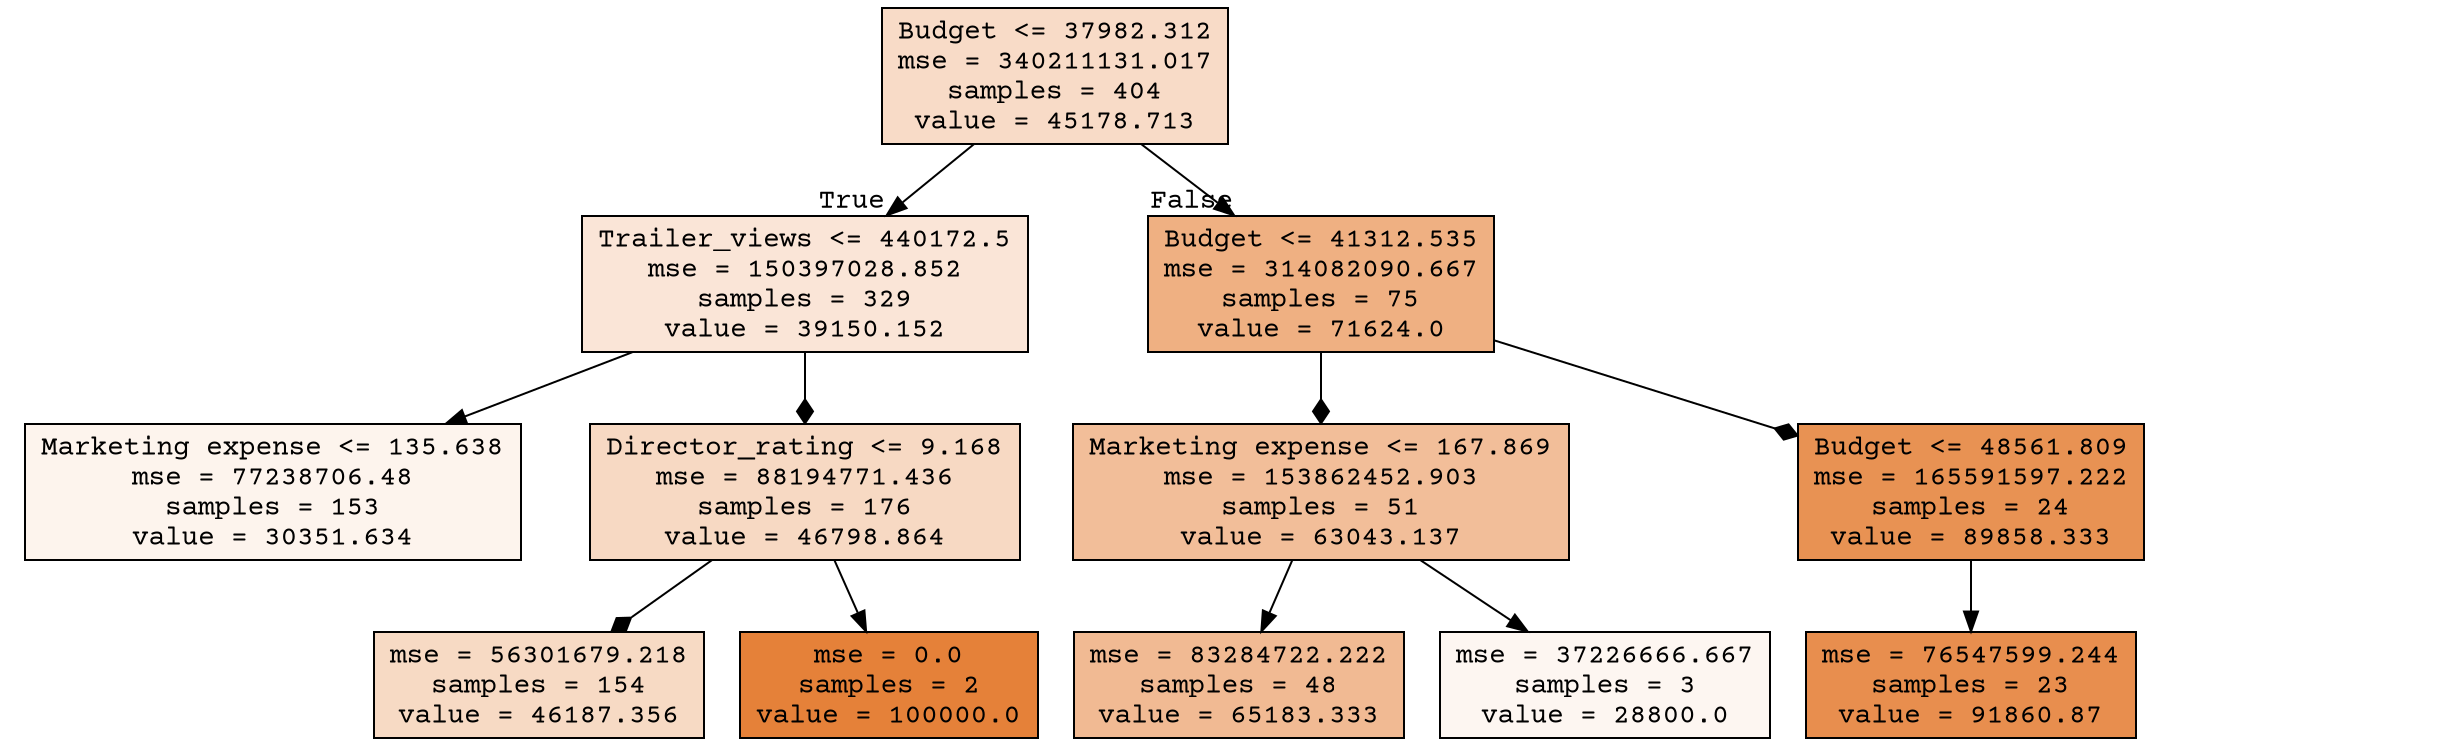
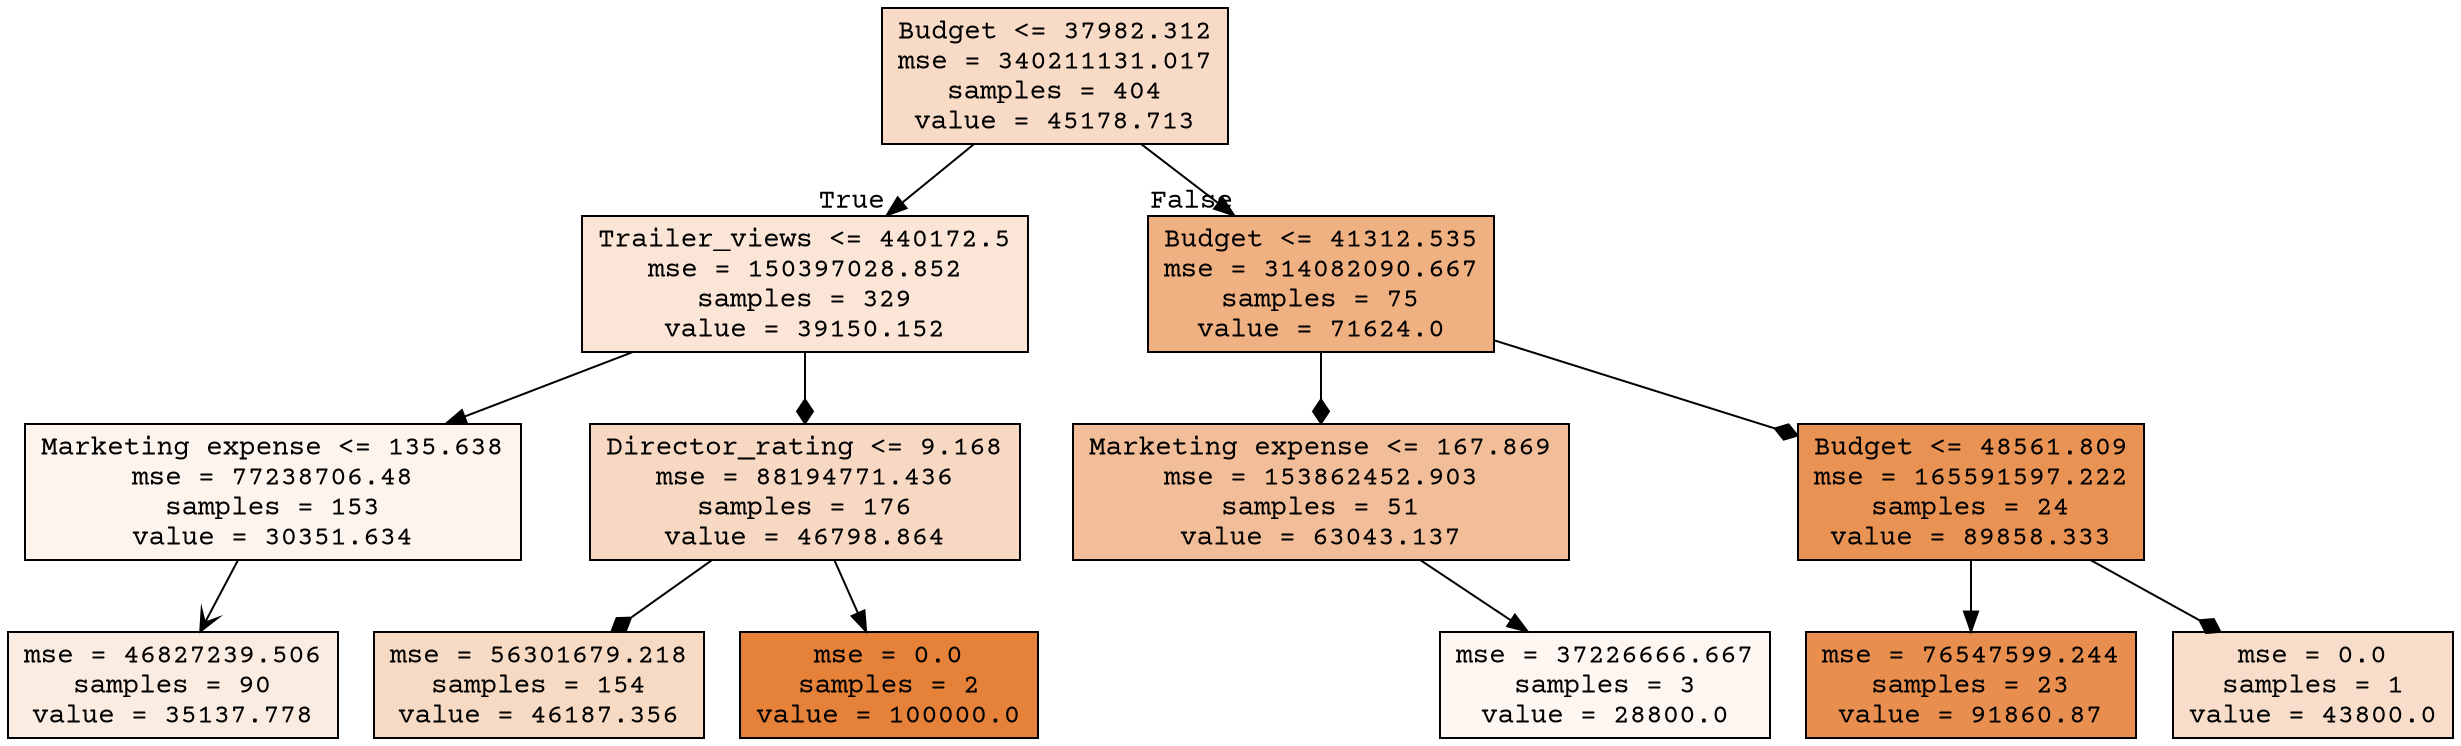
none -> (173, 685)
(1239, 685) -> none
none -> (2313, 685)
